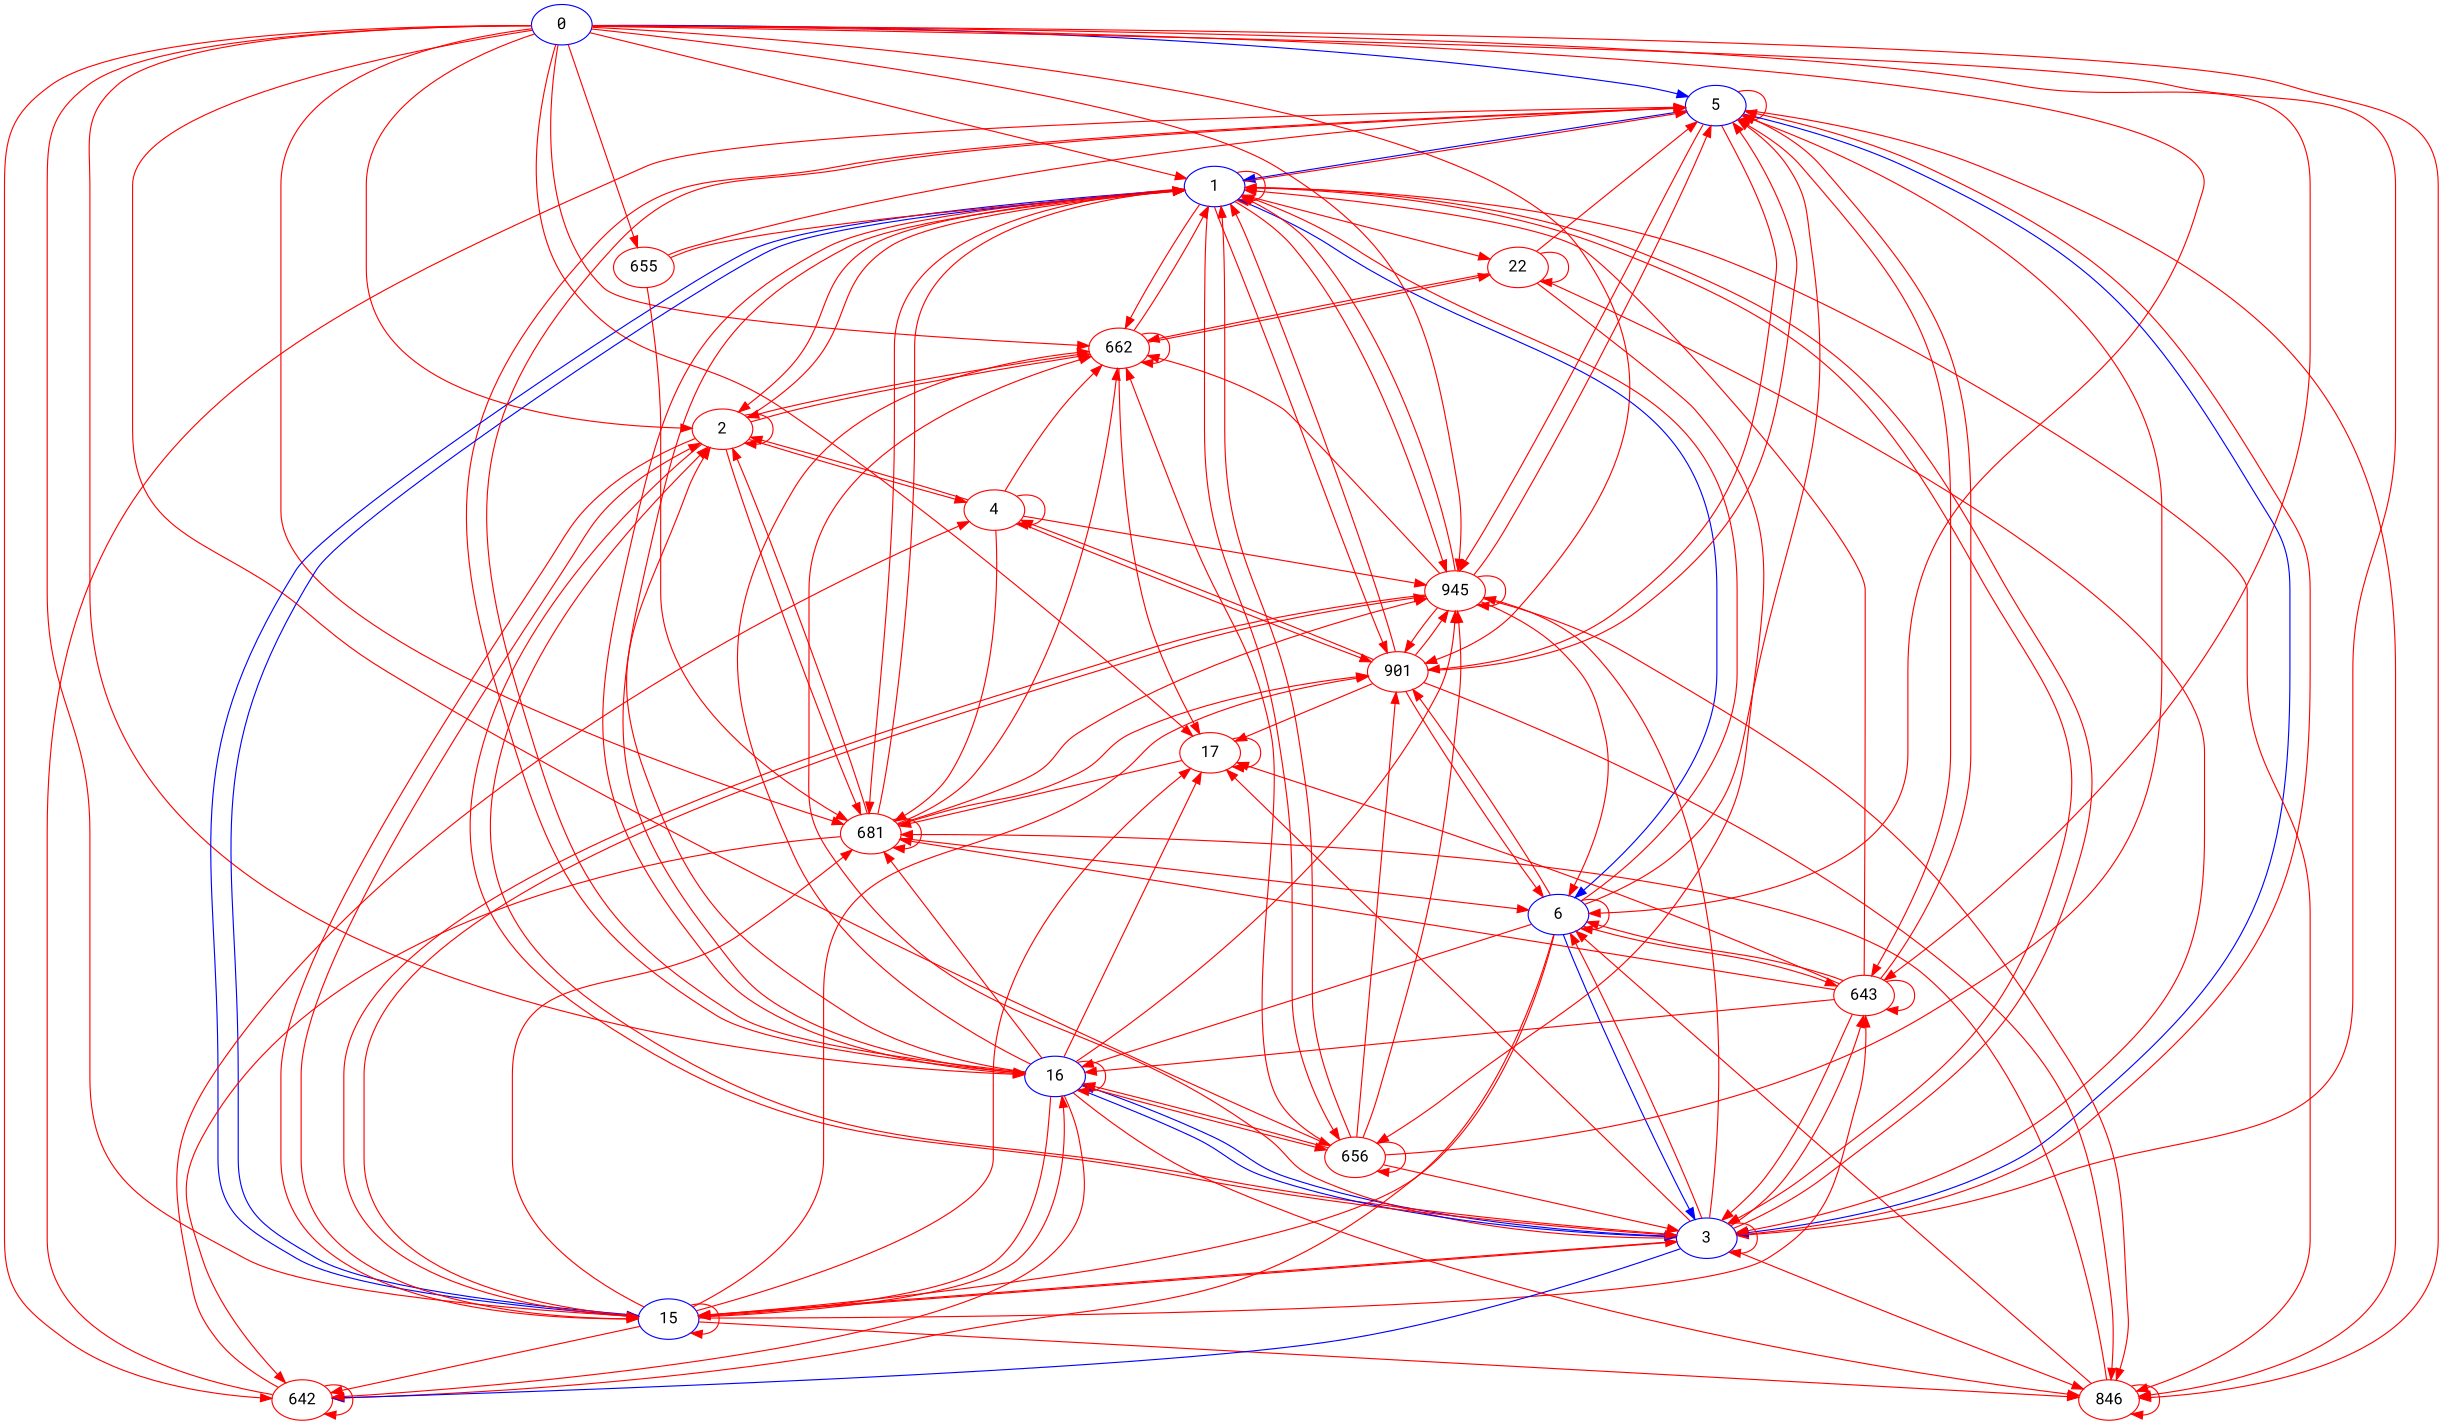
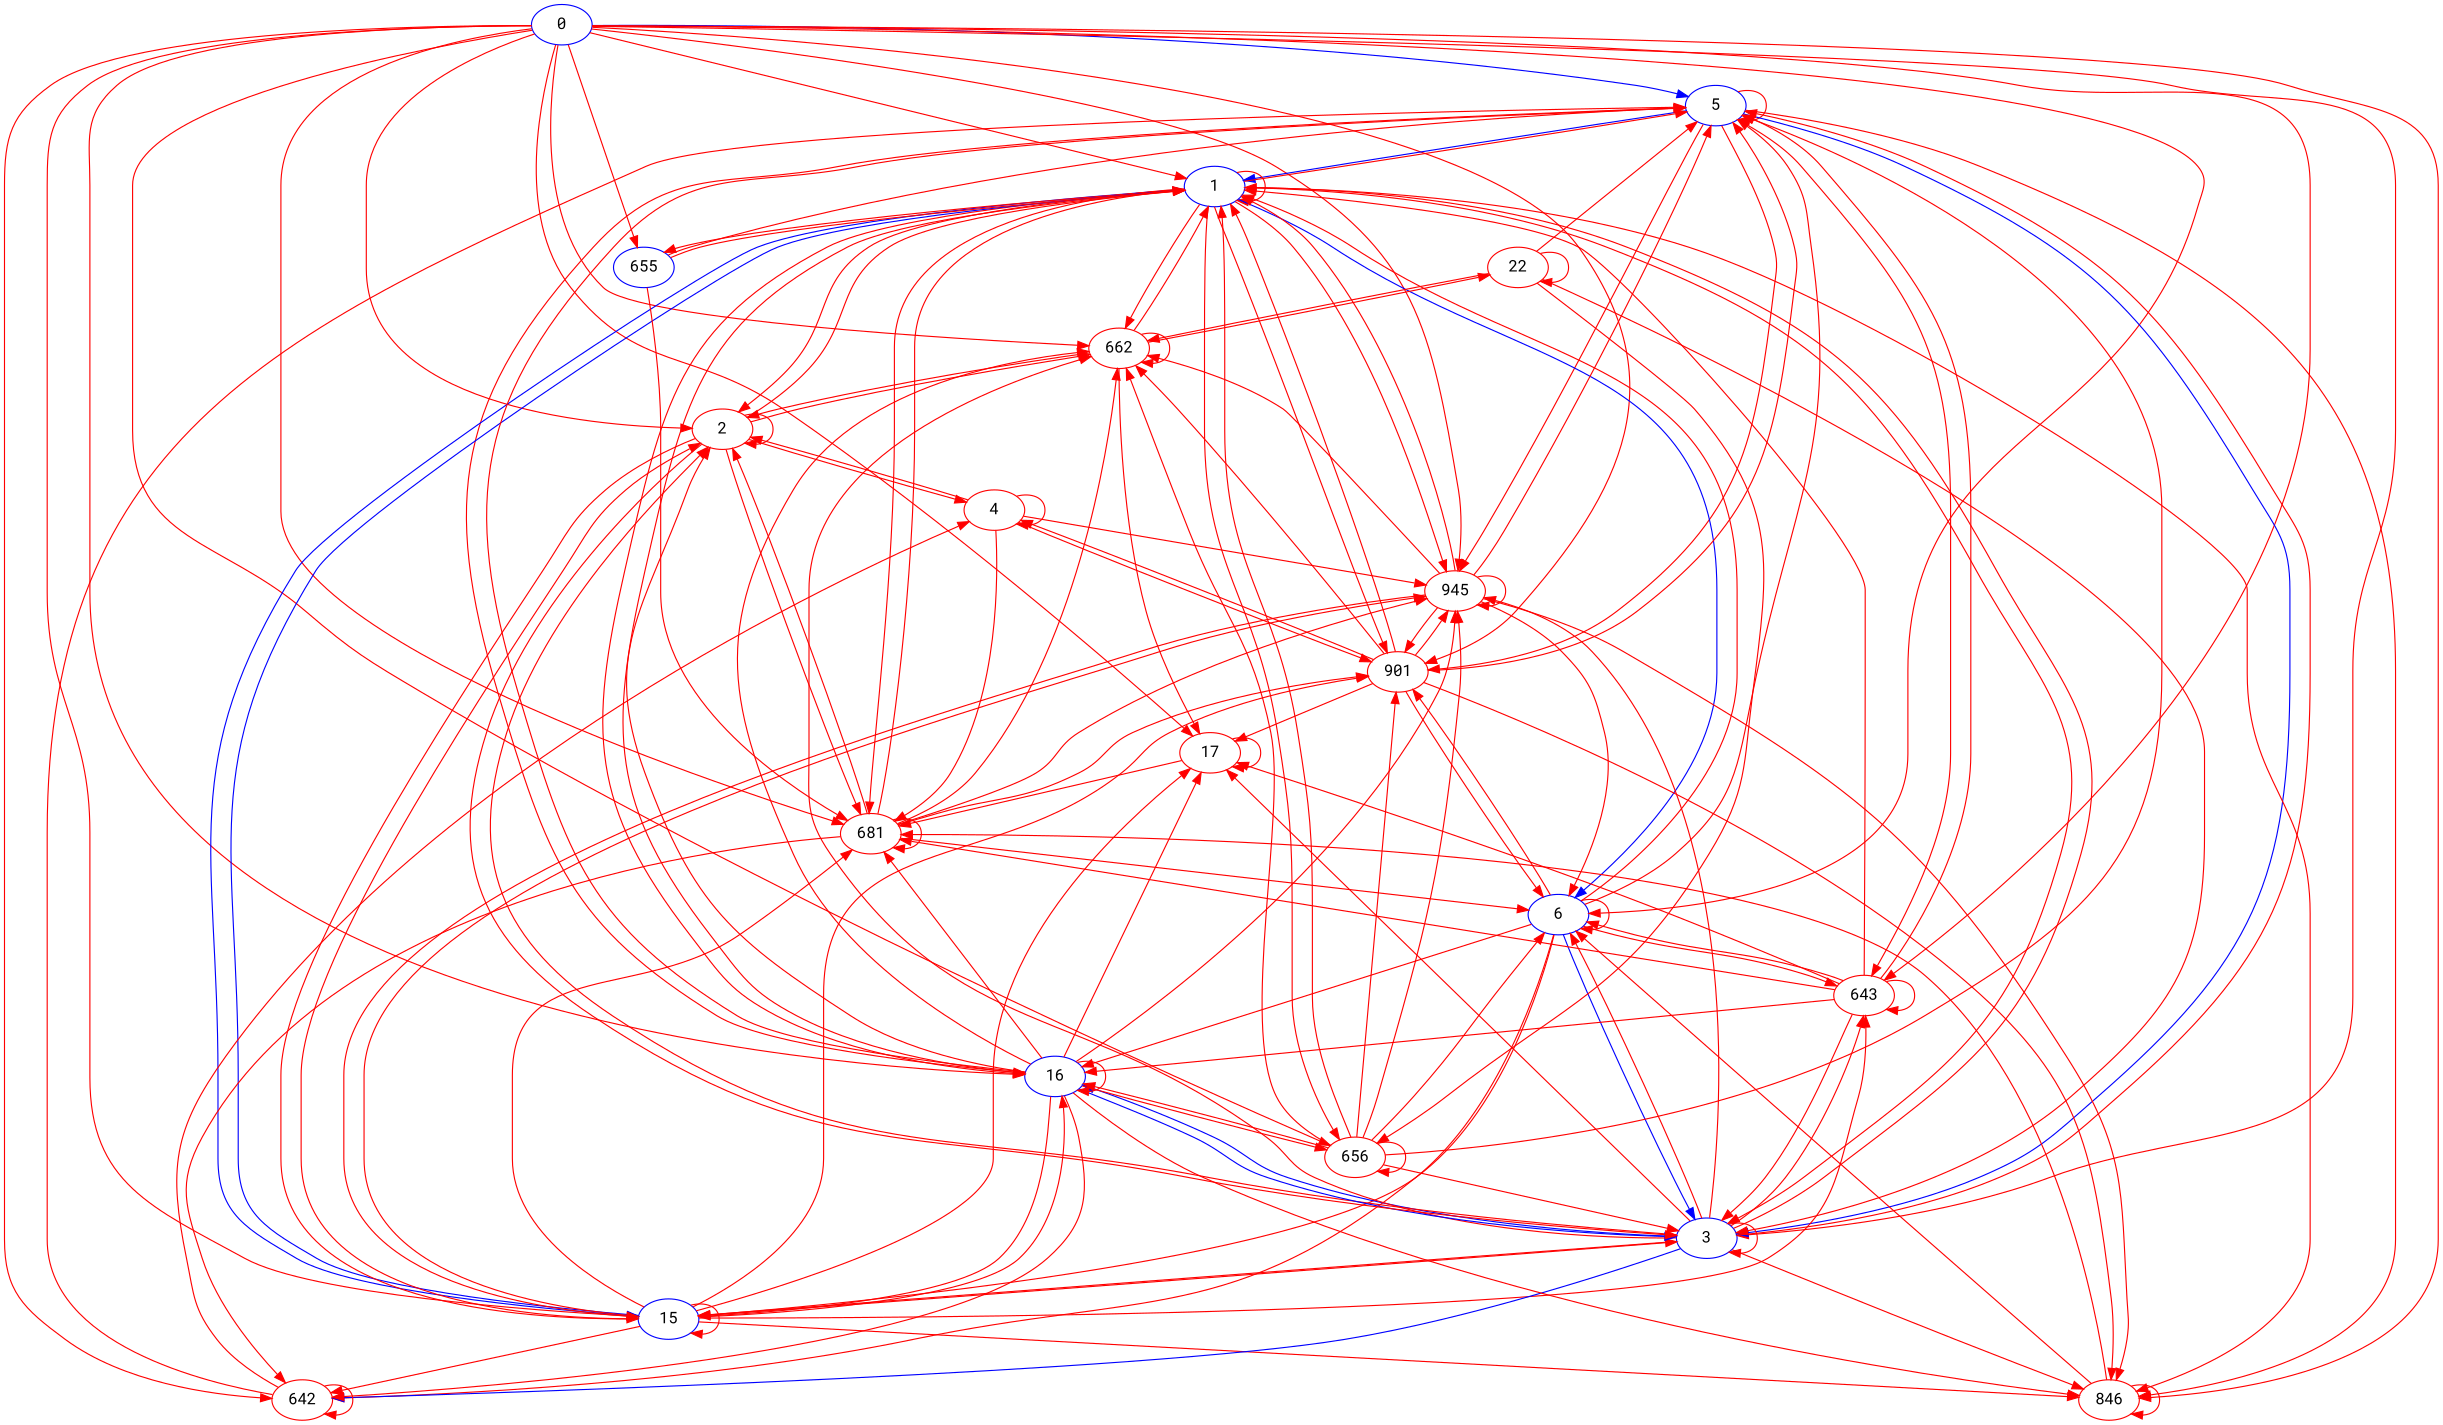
(1367, 227) -> (929, 212)
(644, 267) -> (644, 267)
(1045, 429) -> (1267, 511)
none -> (1458, 1044)
